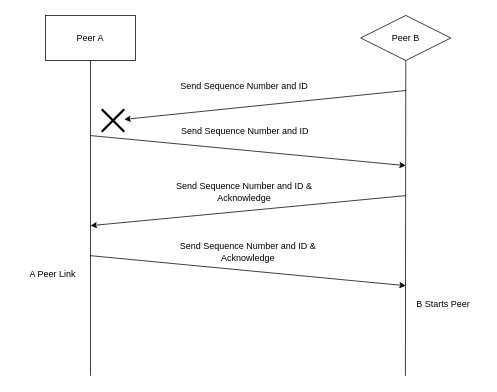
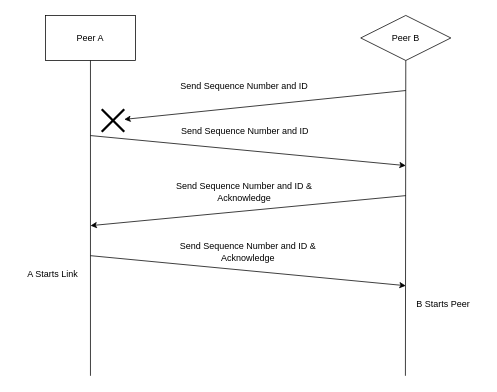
(53, 274) -> (53, 274)
